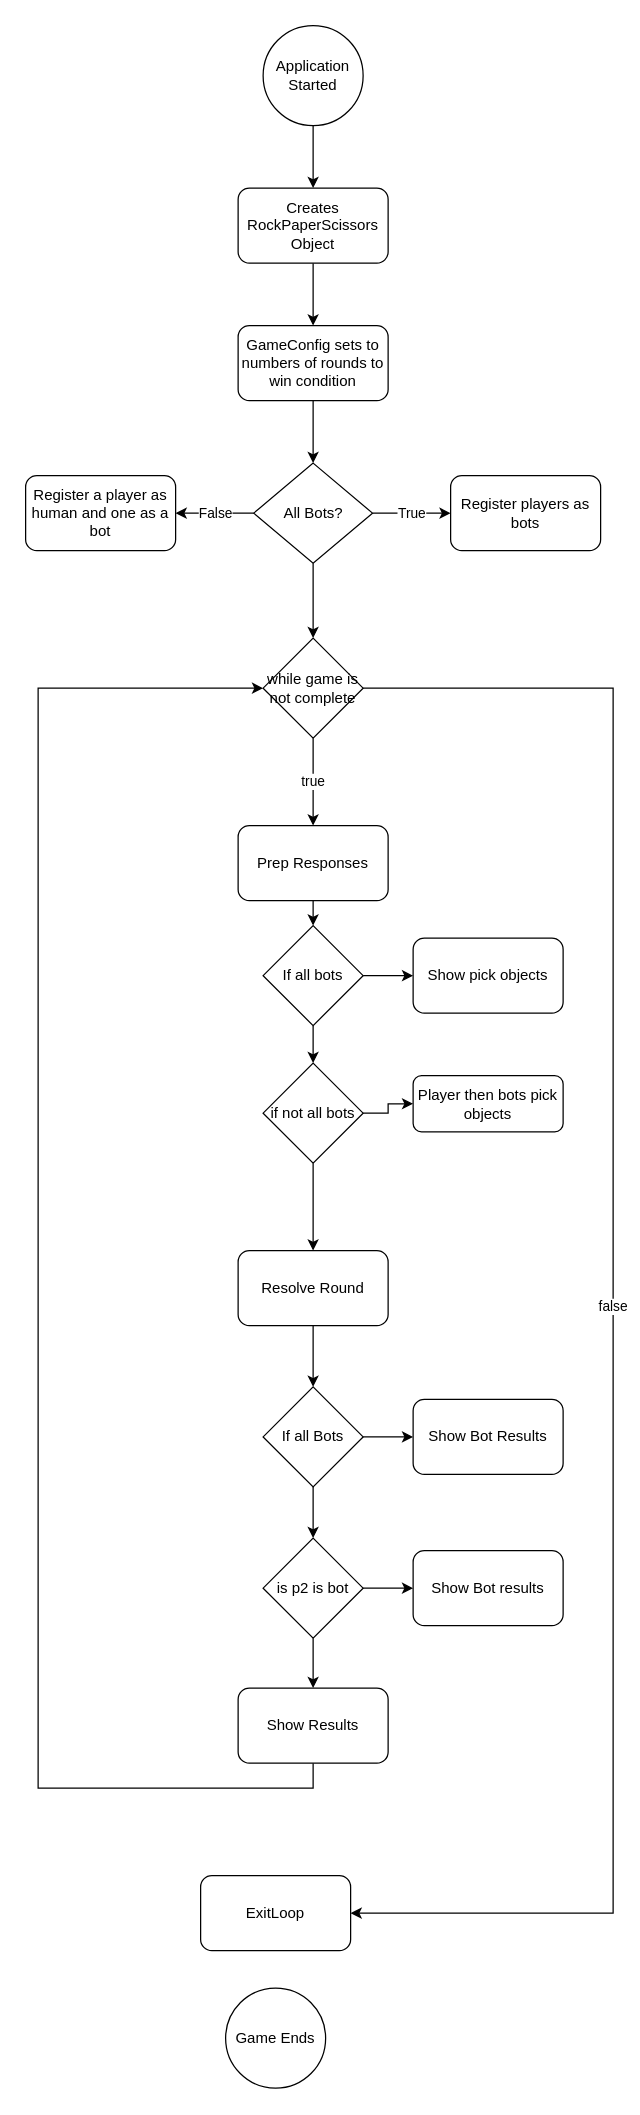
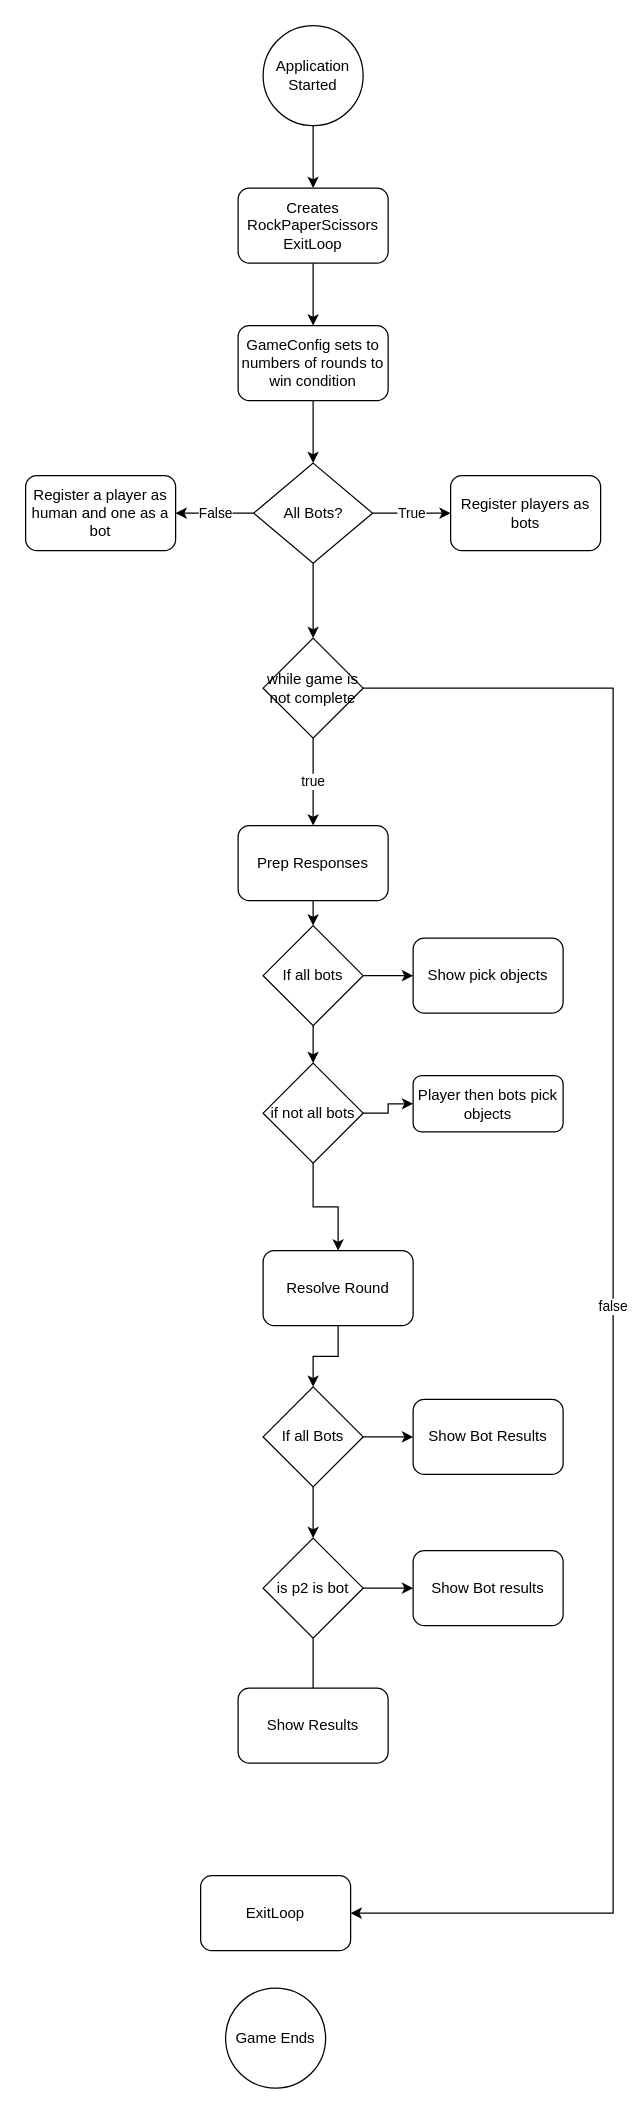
(313, 226) -> (313, 226)
(38, 1280) -> none
(313, 1288) -> (338, 1288)
(313, 1678) -> (313, 1681)
